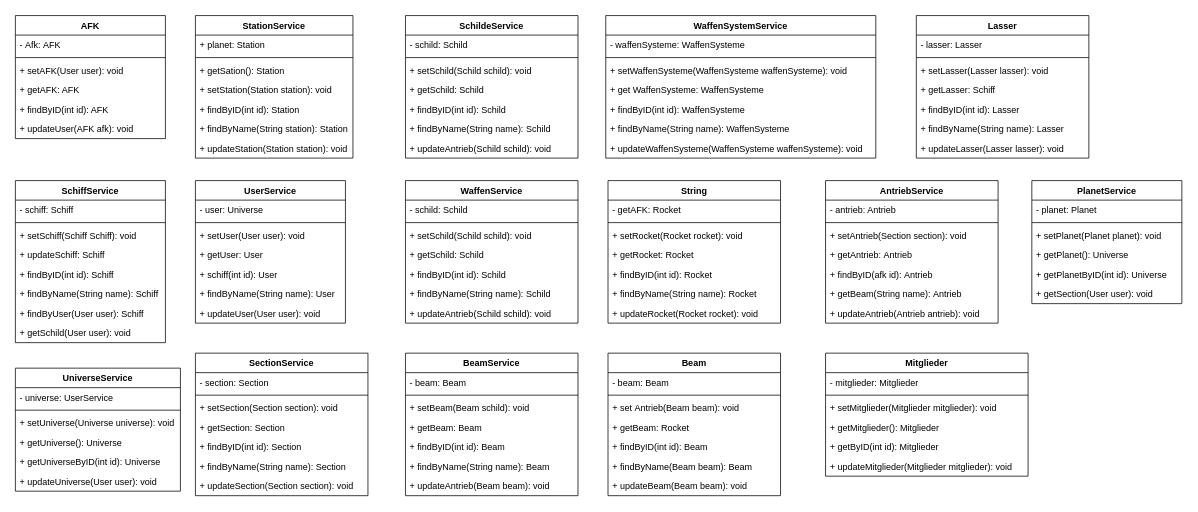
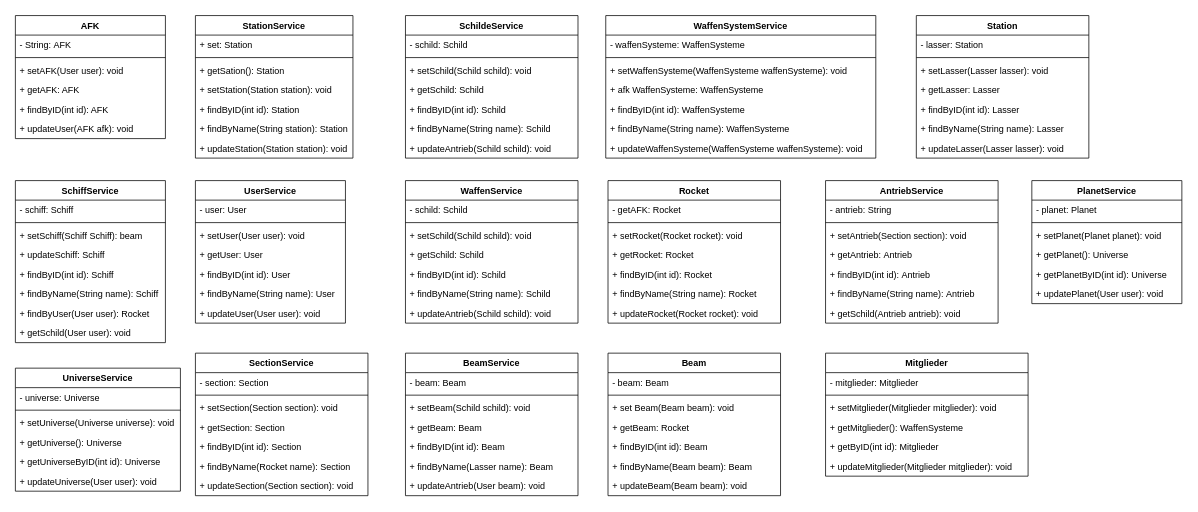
(1002, 26) -> (1002, 26)
(44, 45) -> (50, 45)
(238, 45) -> (231, 45)
(957, 45) -> (958, 45)
(693, 90) -> (693, 90)
(965, 90) -> (966, 90)
(694, 191) -> (694, 191)
(235, 210) -> (226, 210)
(869, 210) -> (866, 210)
(91, 236) -> (92, 236)
(247, 275) -> (252, 275)
(891, 275) -> (889, 275)
(902, 294) -> (908, 294)
(1102, 294) -> (1107, 294)
(91, 314) -> (92, 314)
(916, 314) -> (905, 314)
(72, 398) -> (64, 398)
(472, 408) -> (475, 408)
(681, 408) -> (674, 408)
(893, 428) -> (904, 428)
(278, 467) -> (279, 467)
(482, 467) -> (483, 467)
(483, 486) -> (483, 486)
